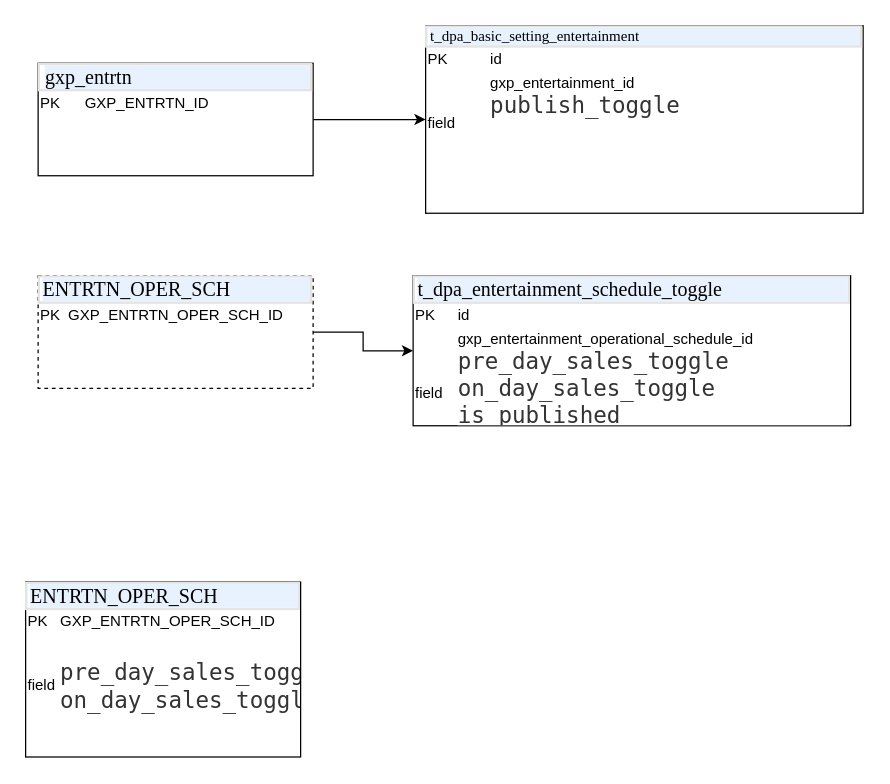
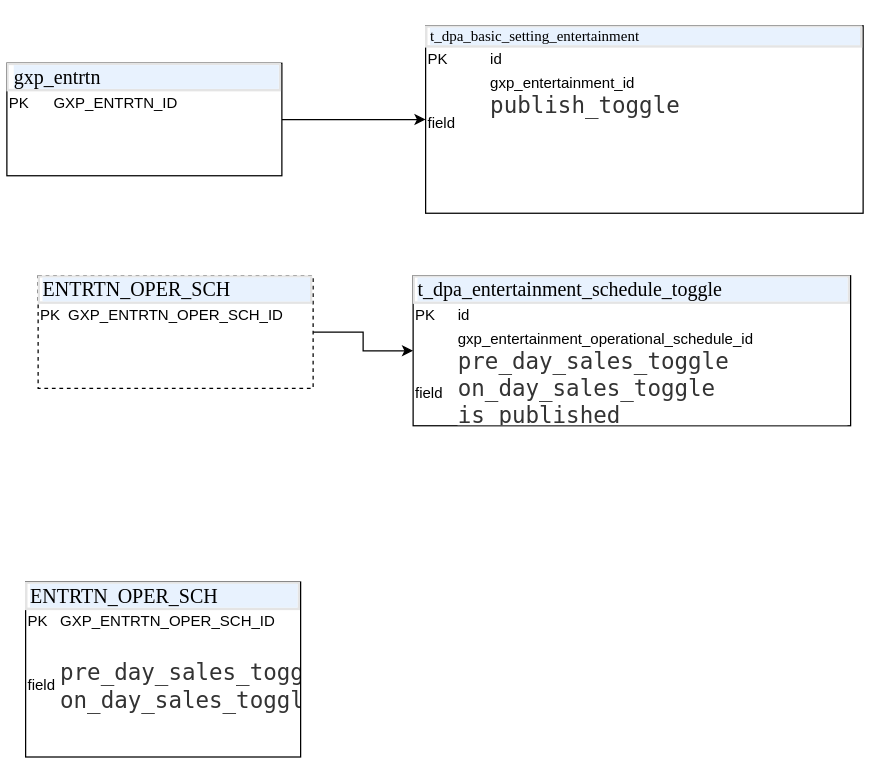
(176, 119) -> (144, 119)
